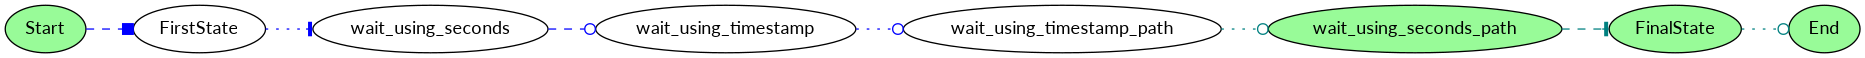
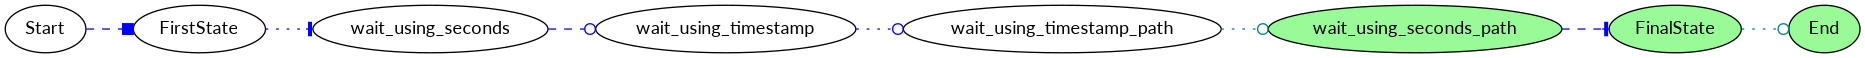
(46, 29) -> (46, 29)
(1582, 29) -> (1582, 29)
